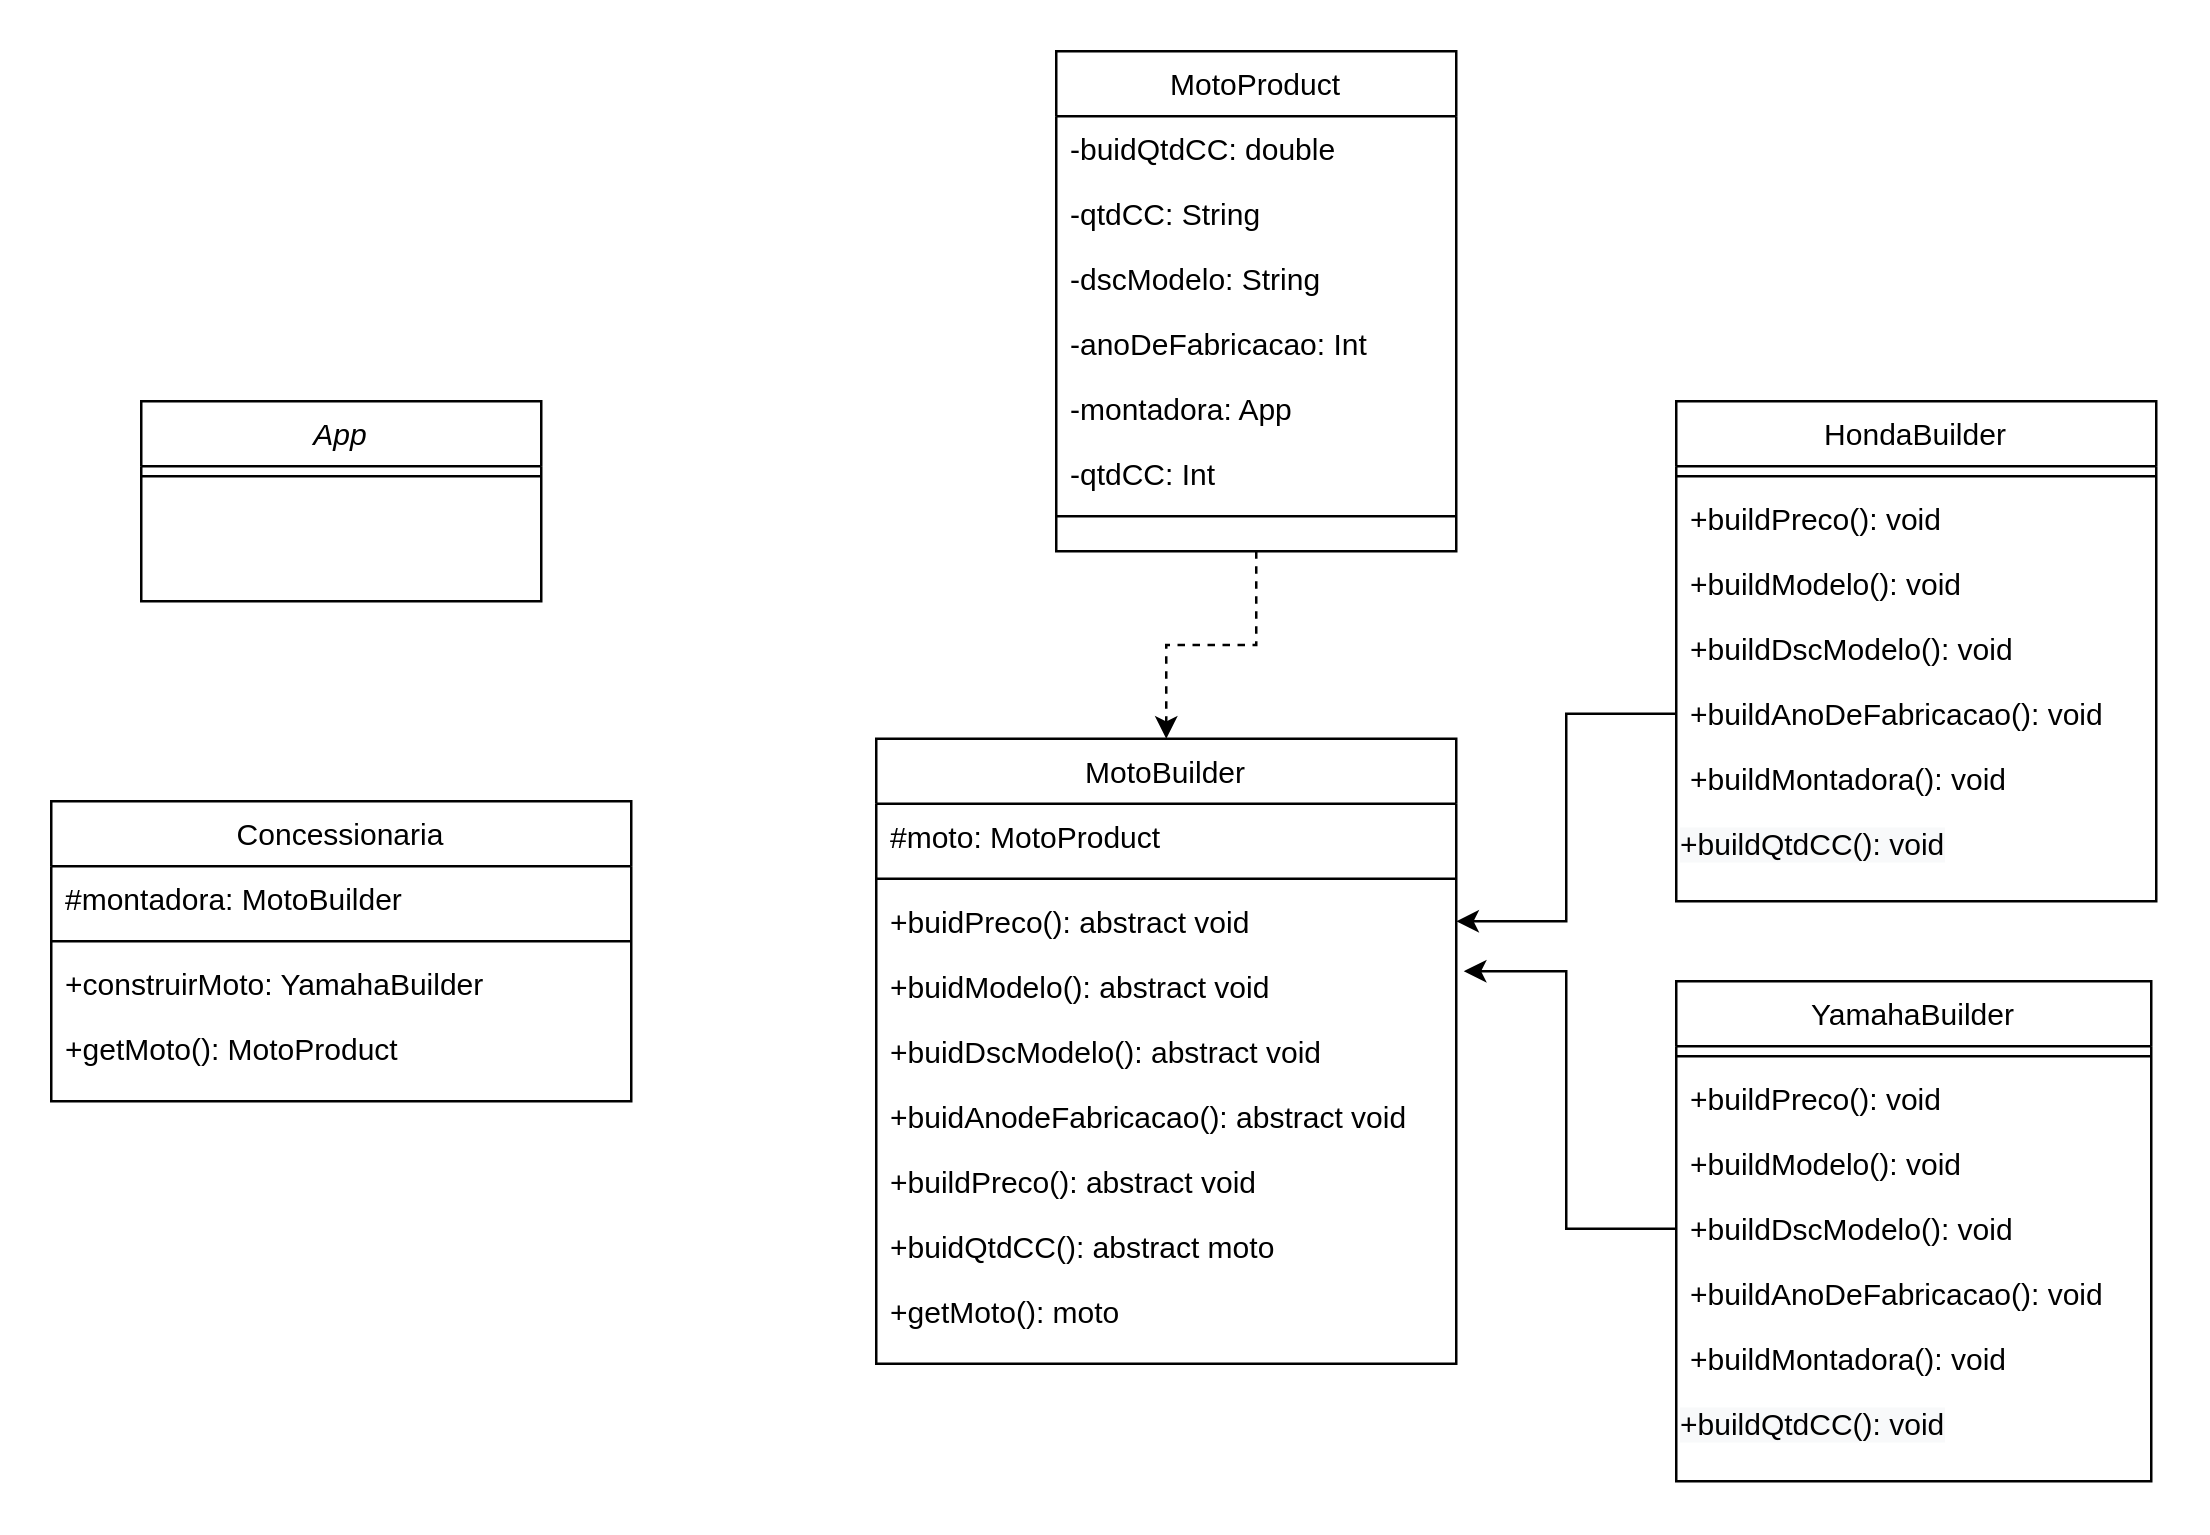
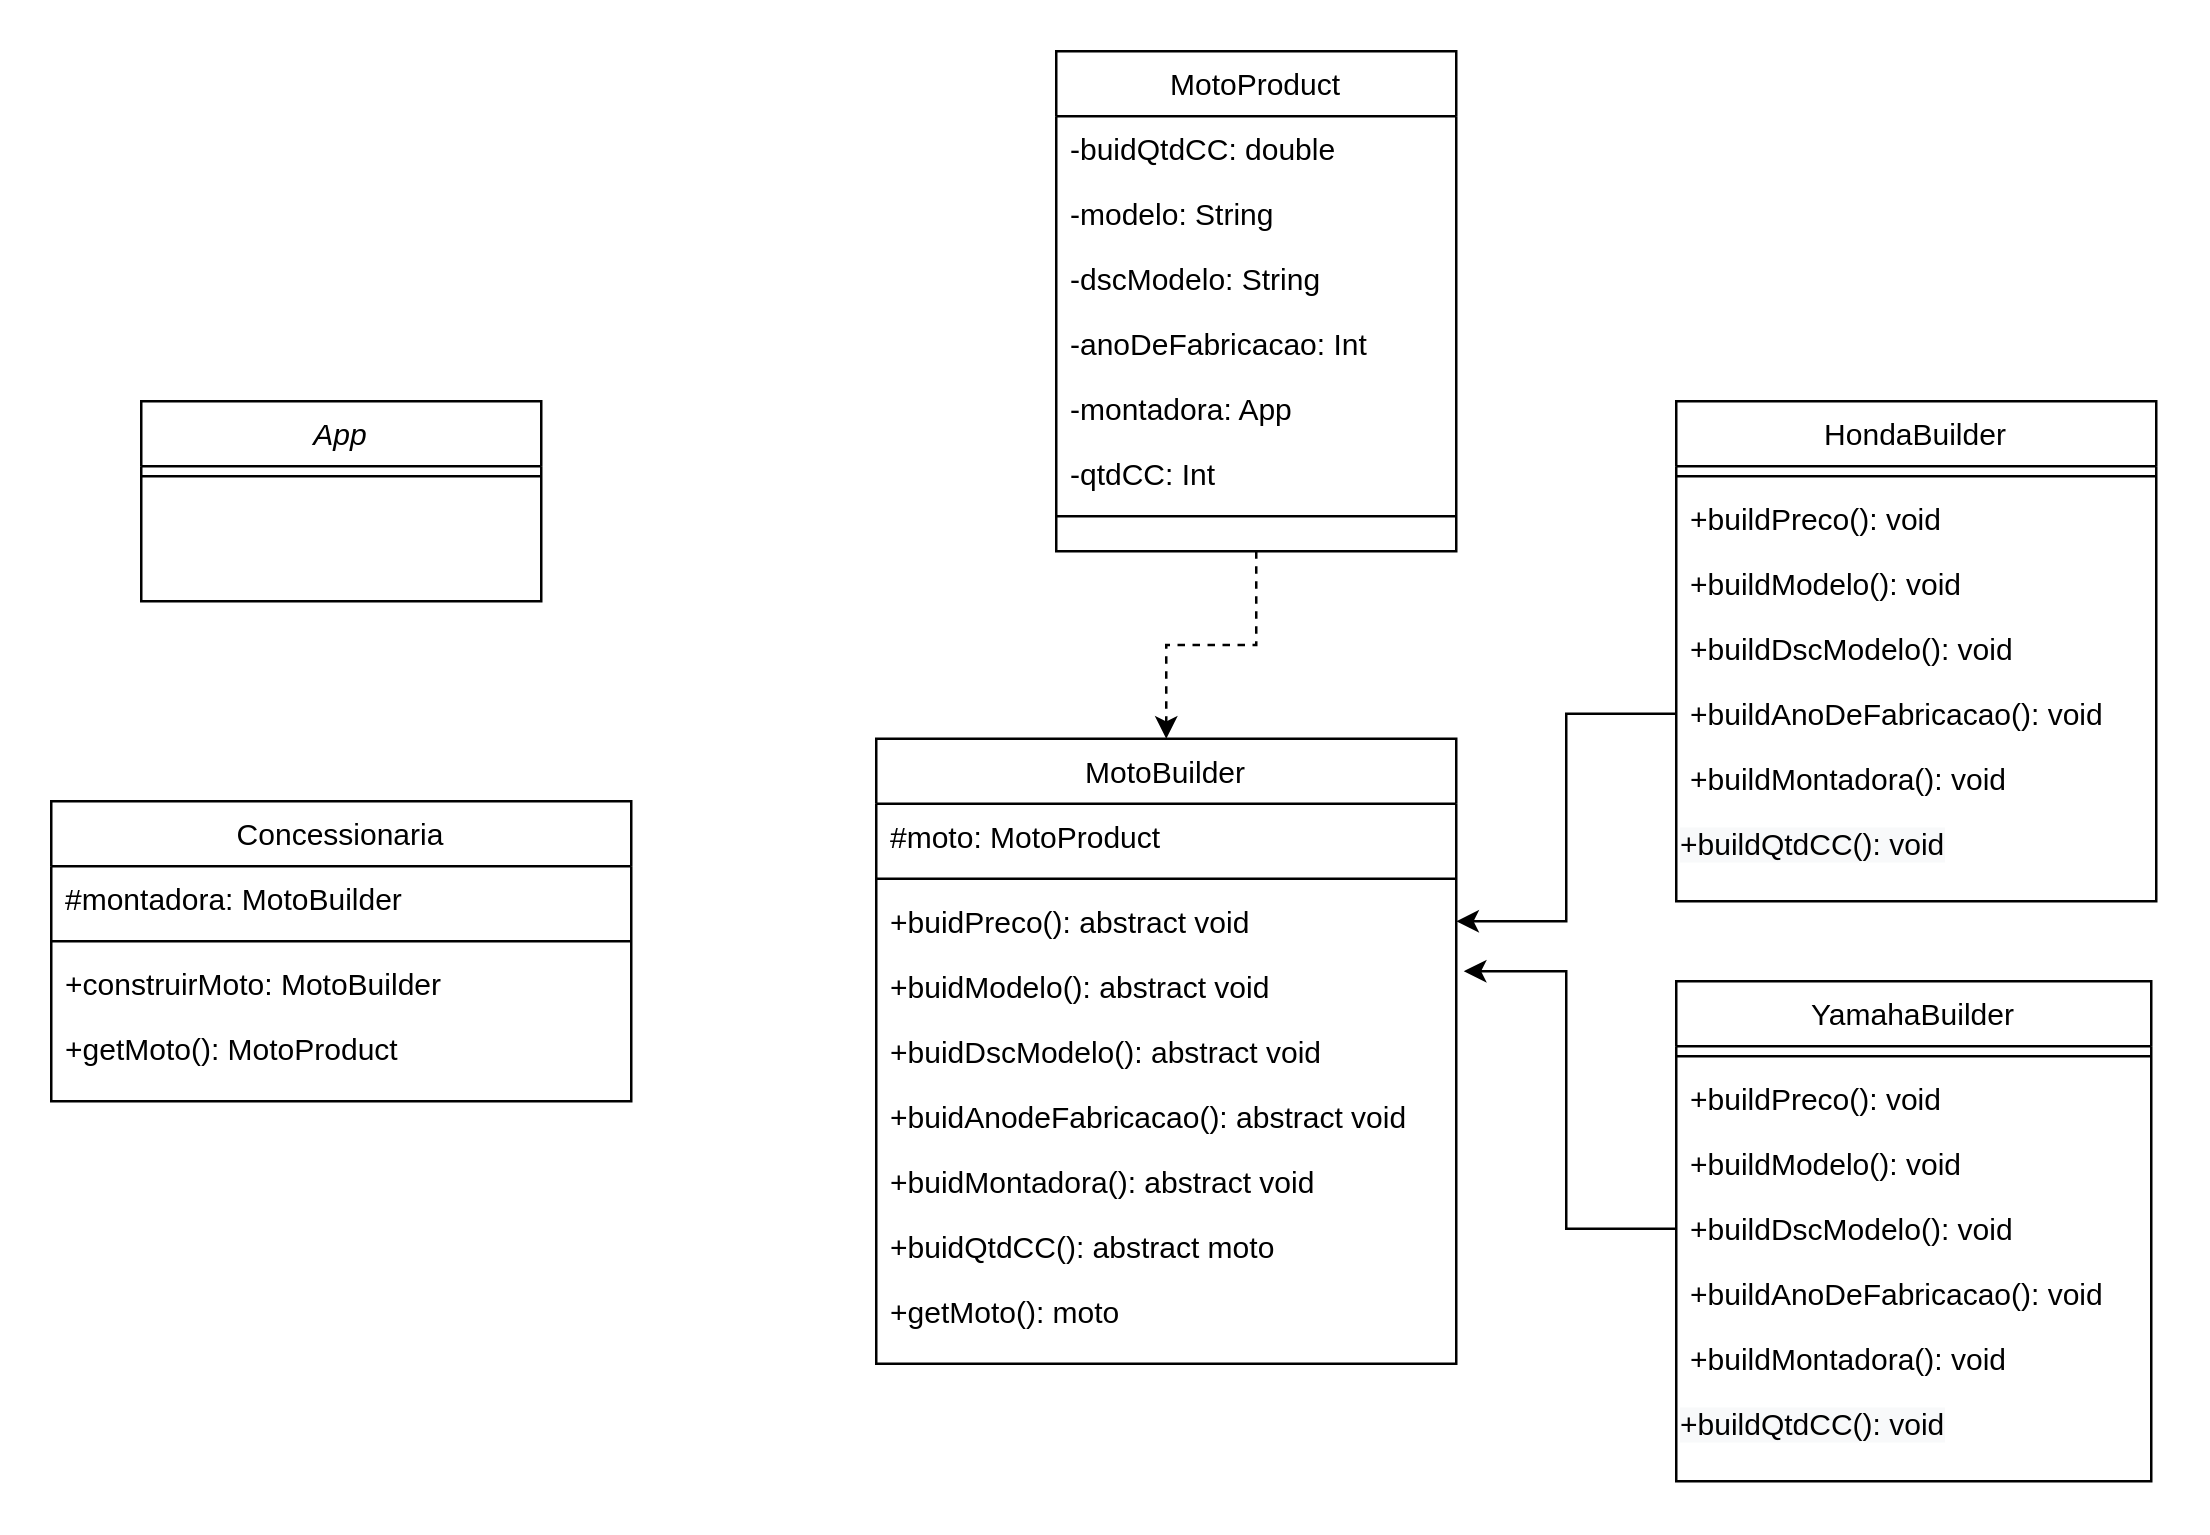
(1176, 215) -> (1180, 215)
(289, 985) -> (272, 985)
(1102, 1183) -> (1131, 1183)
